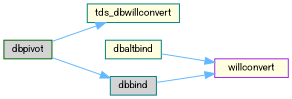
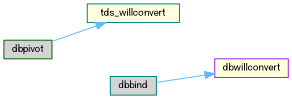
(133, 13) -> (133, 13)
(133, 50) -> none
(77, 66) -> none
(252, 68) -> (252, 68)
